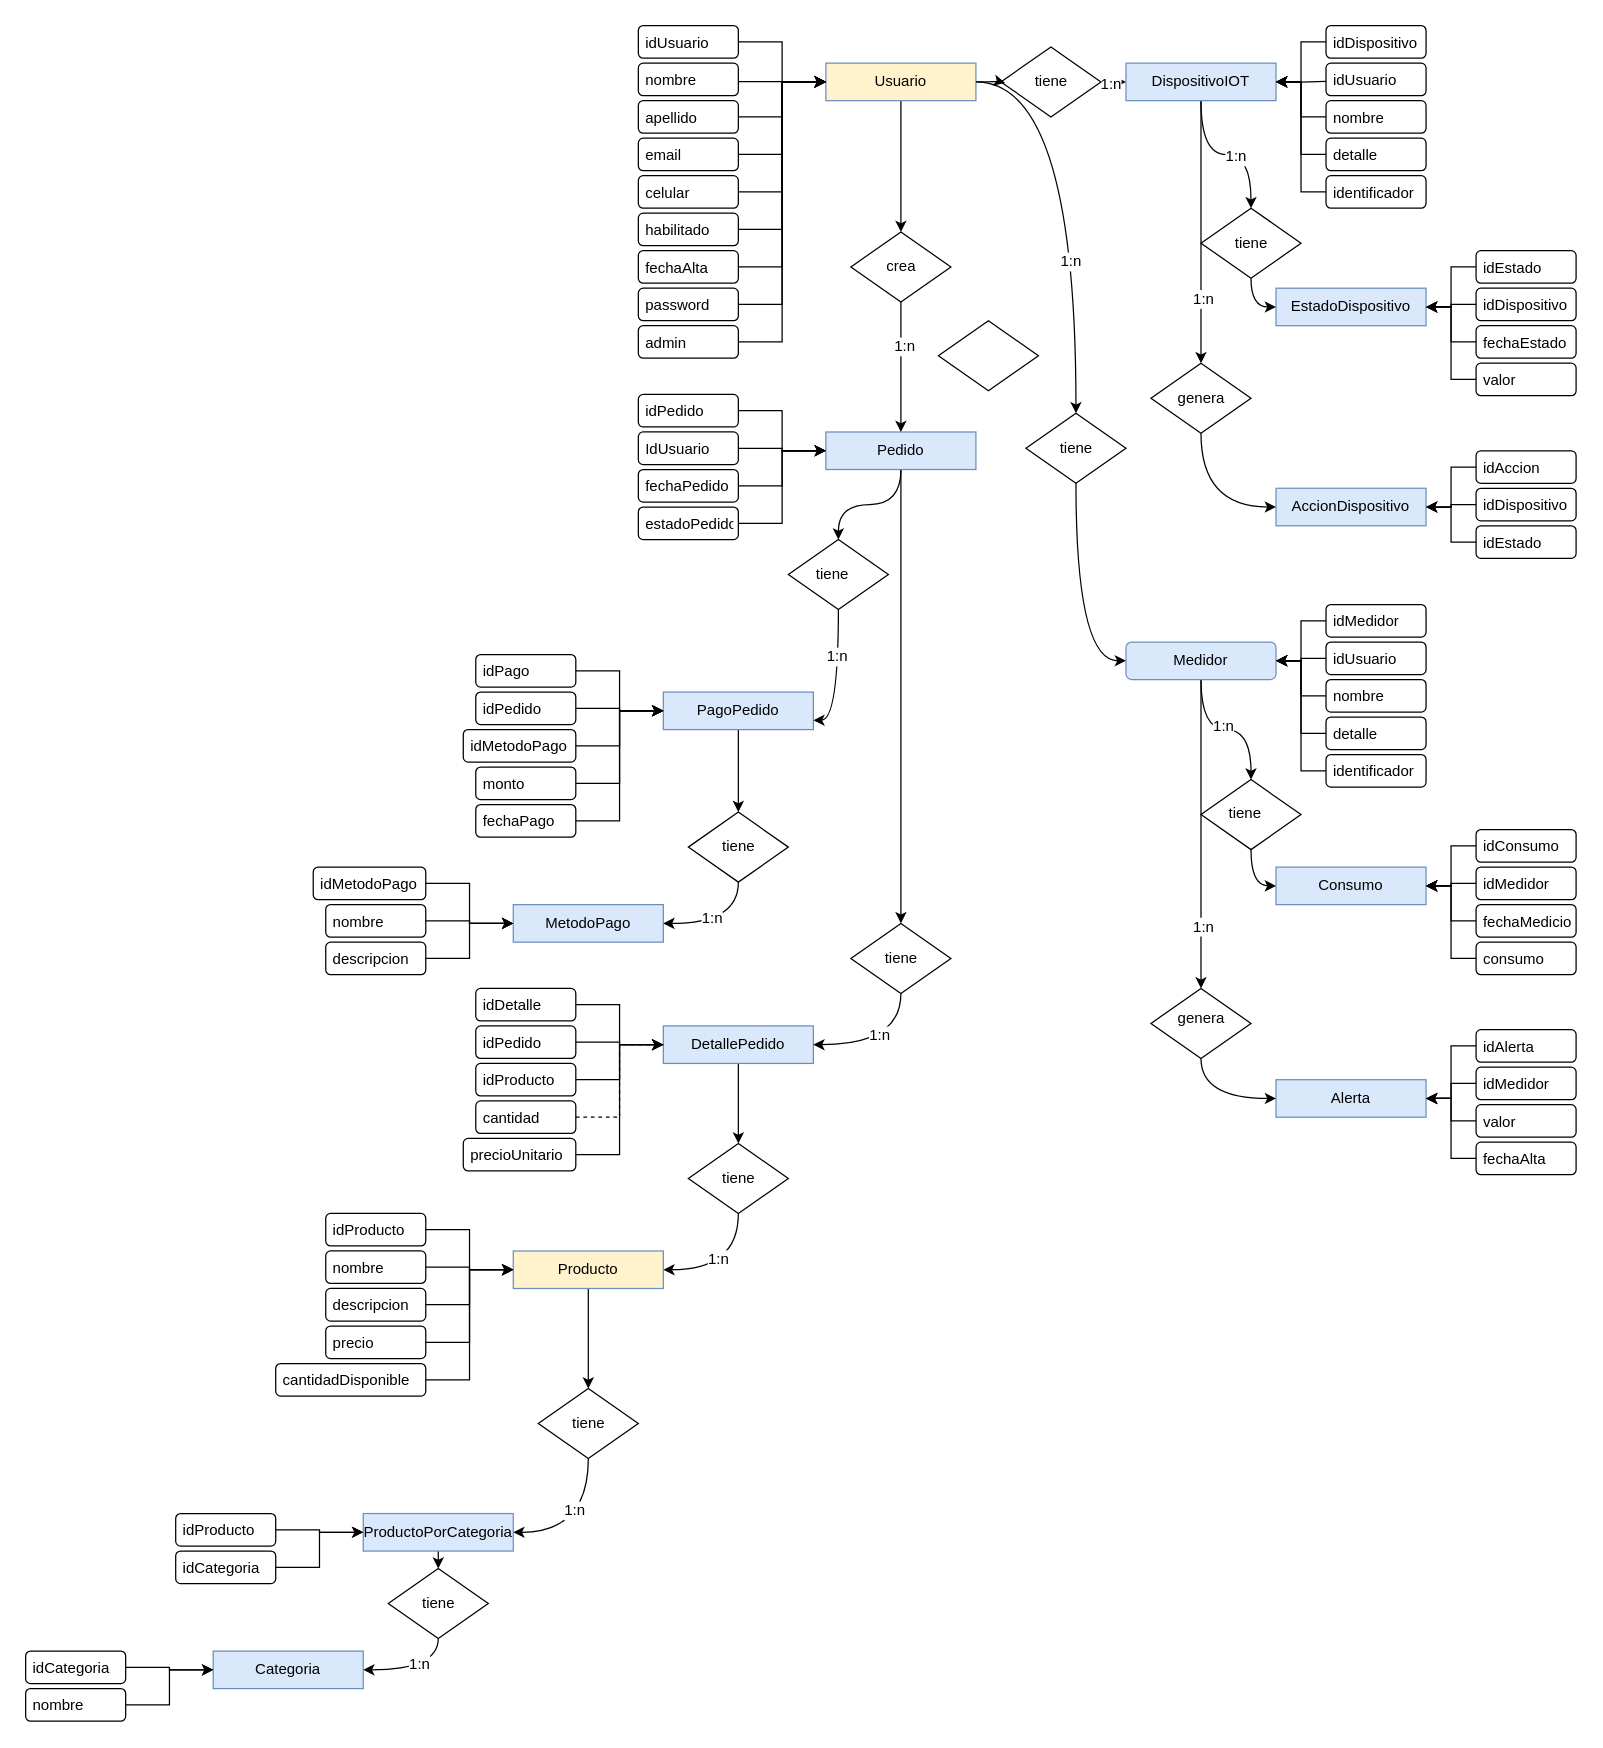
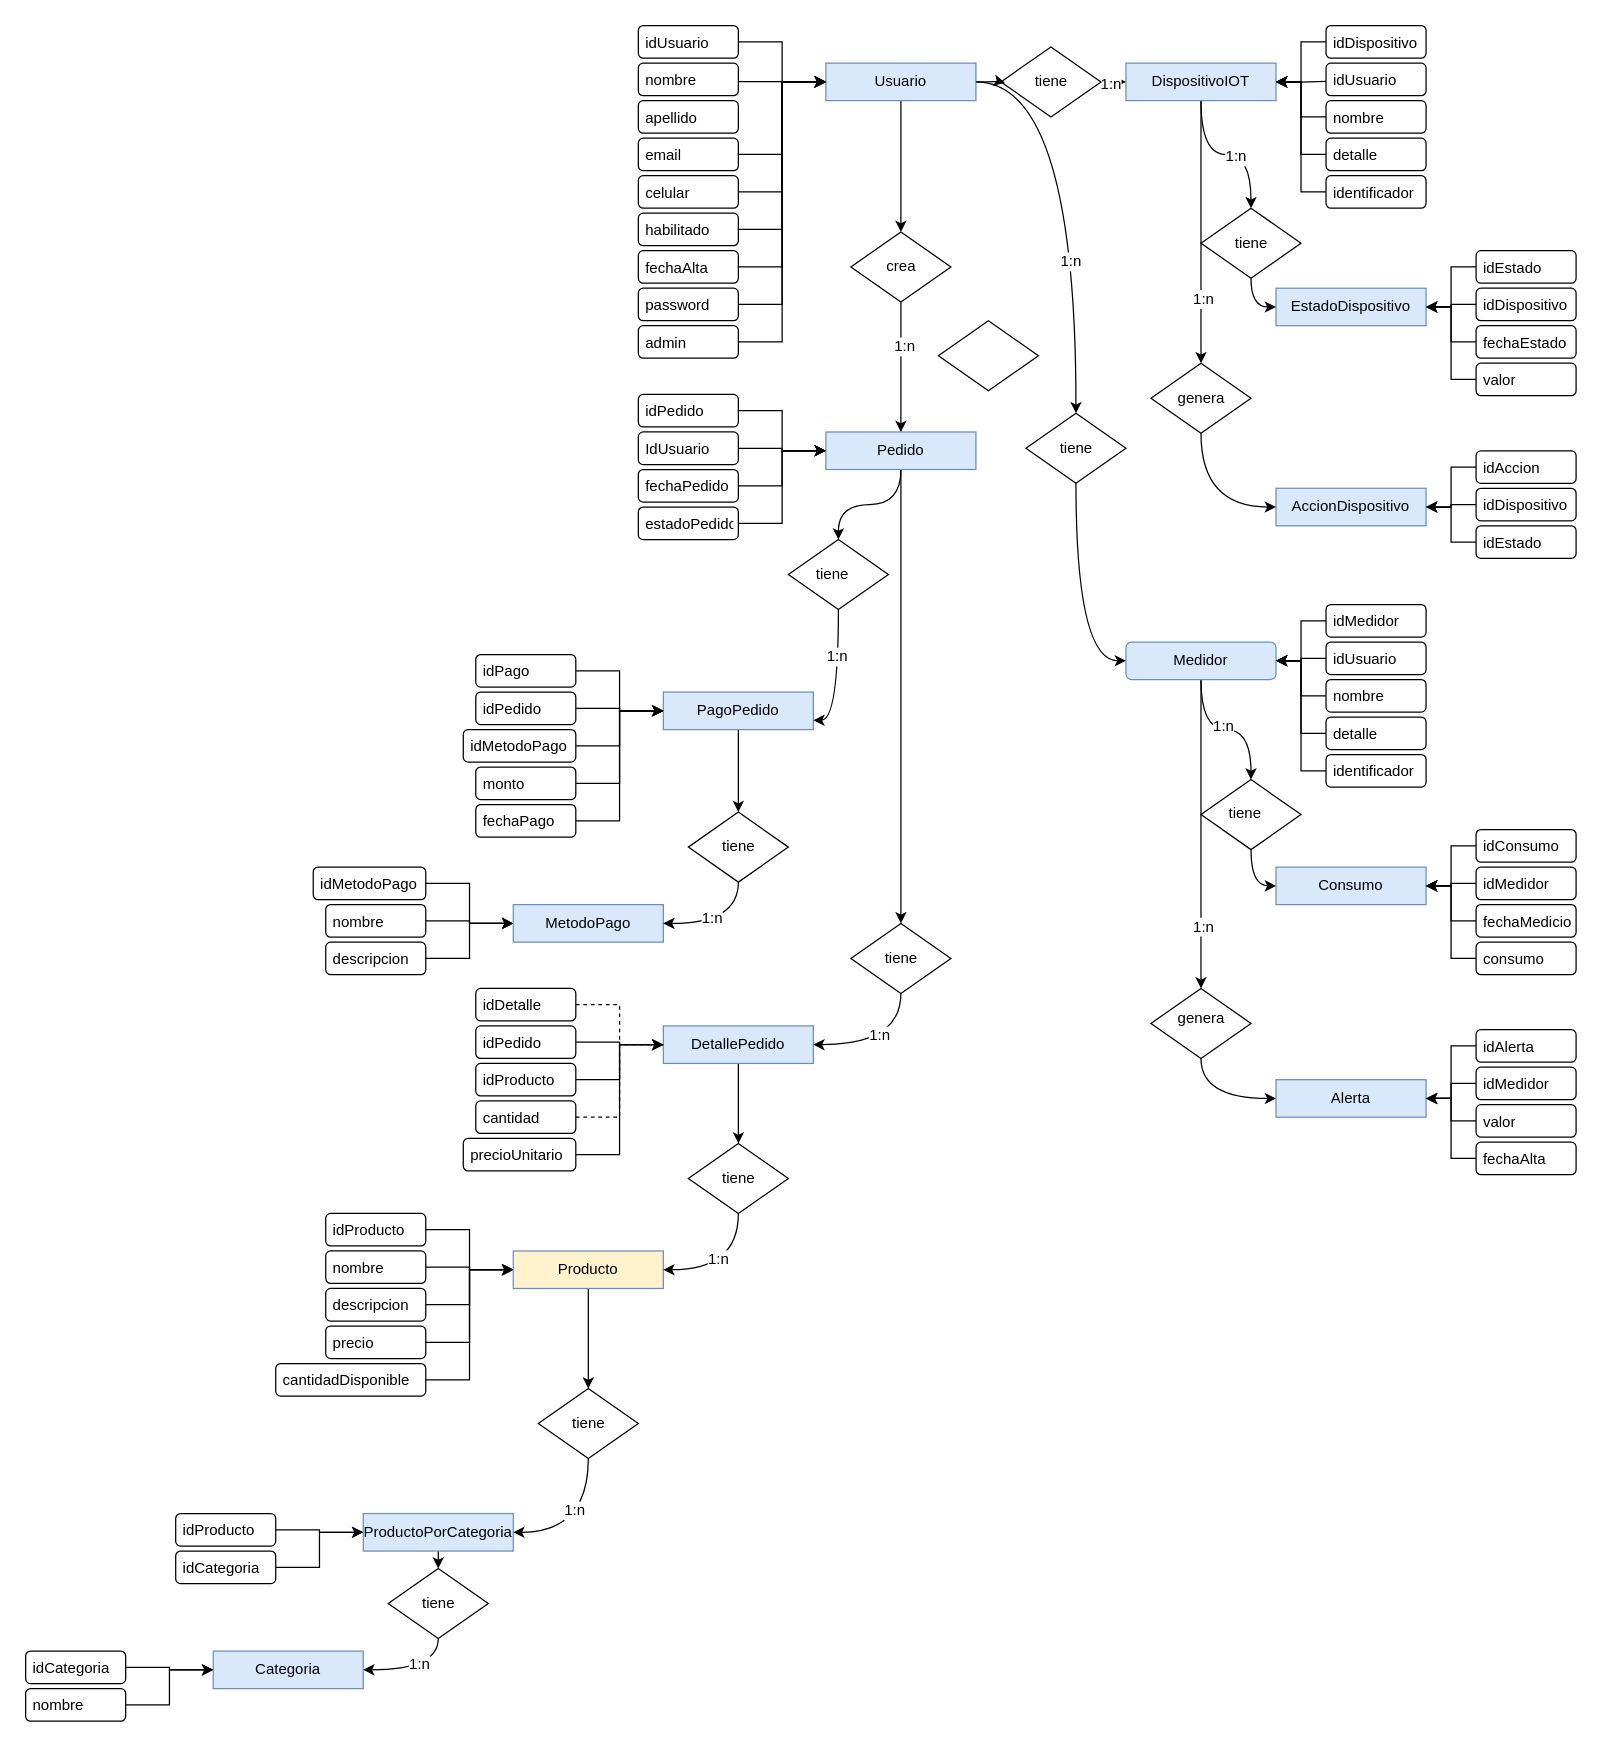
(901, 82) -> (901, 82)
(757, 117) -> none
(616, 1004) -> (616, 1004)
